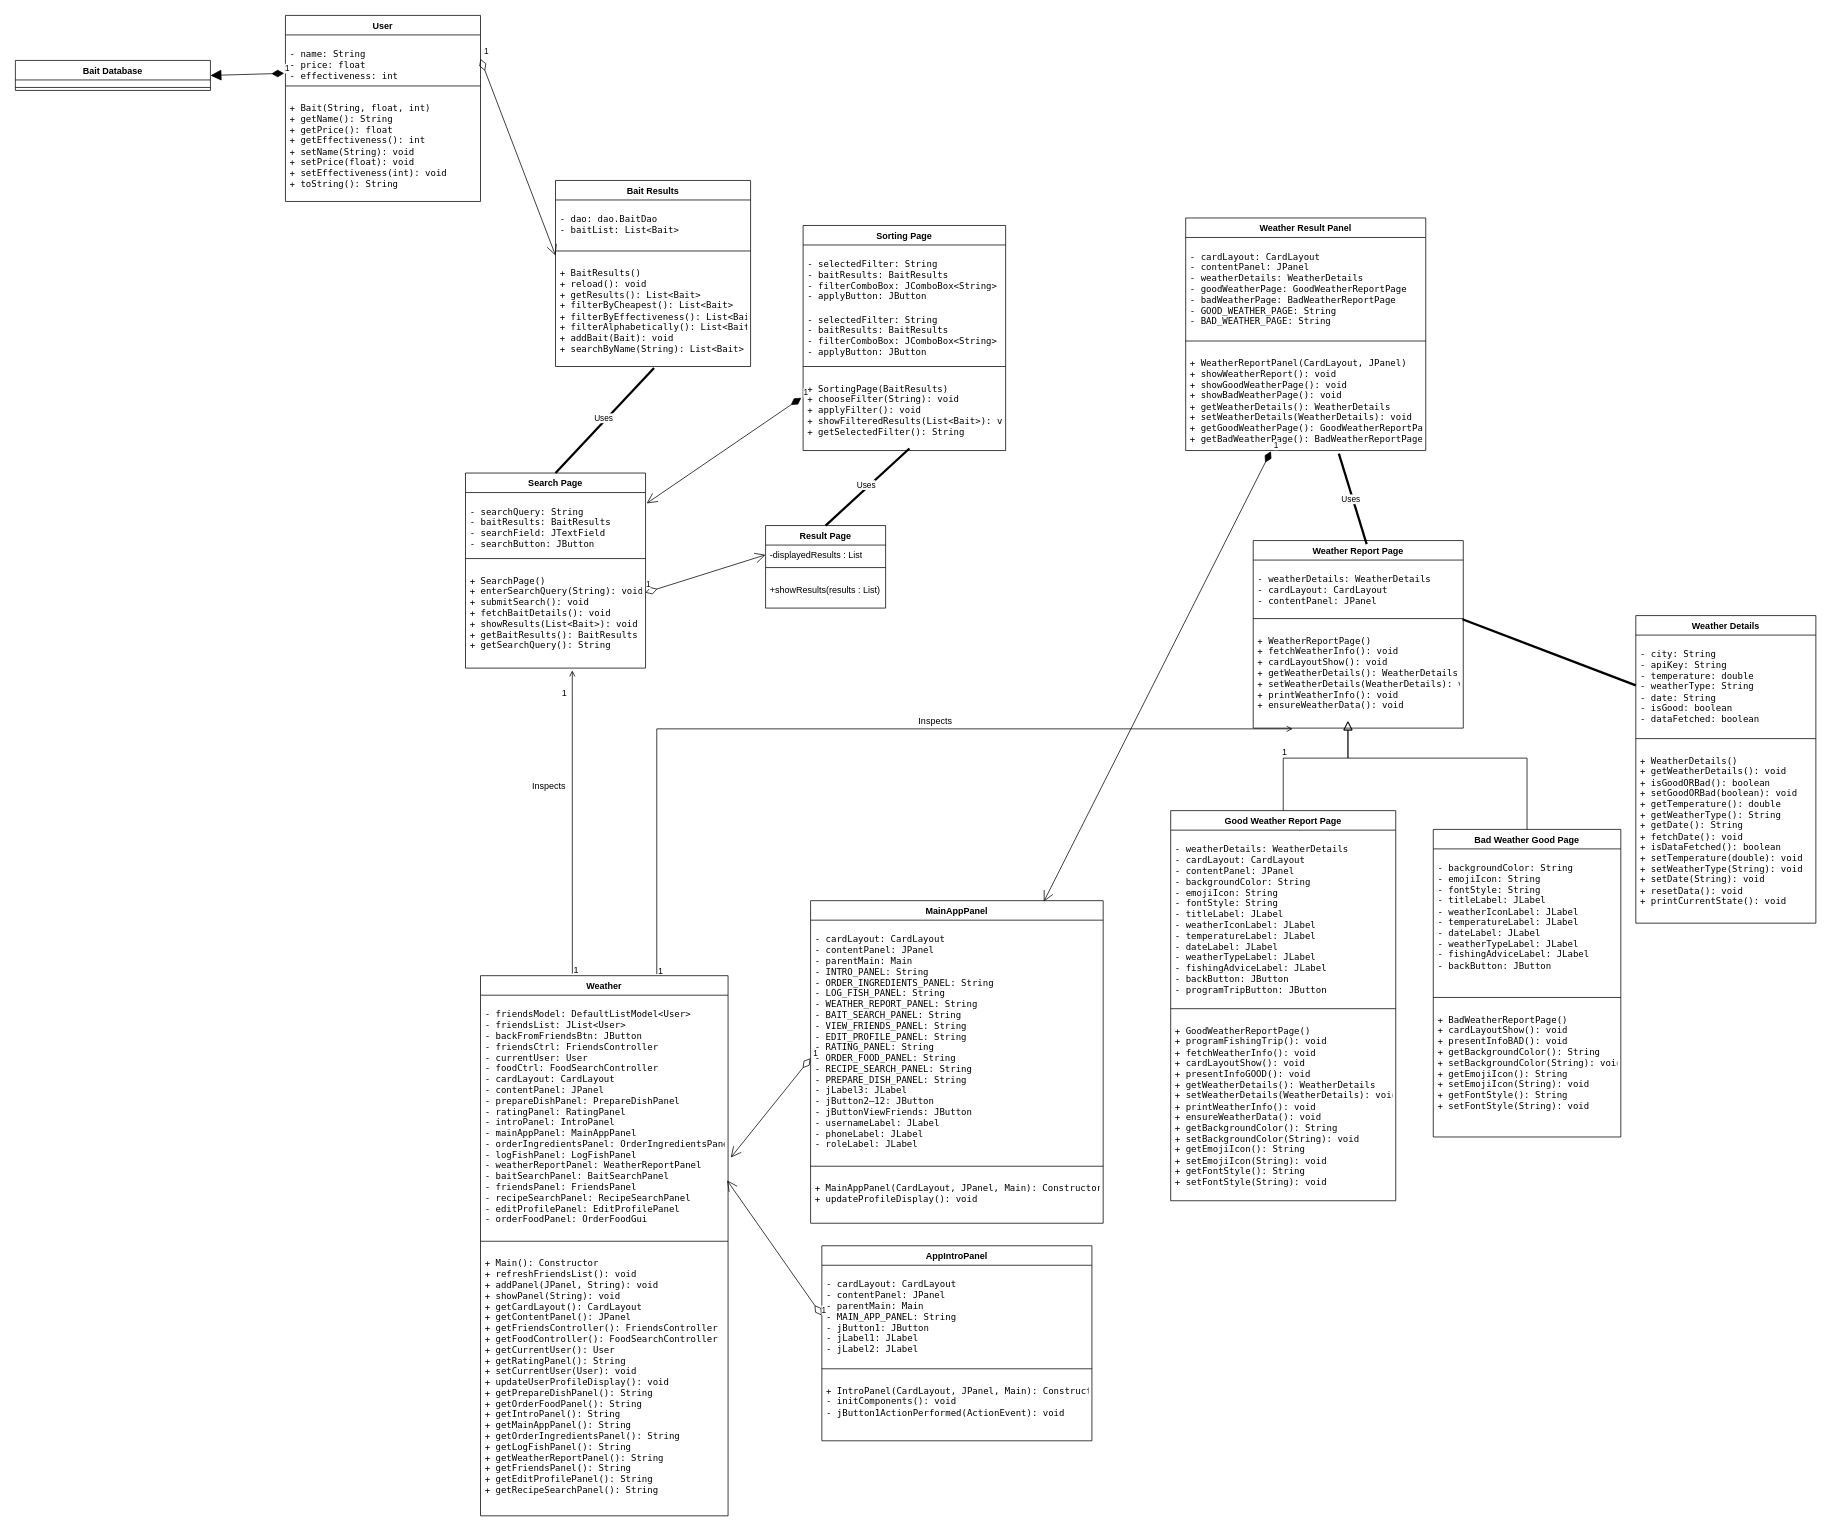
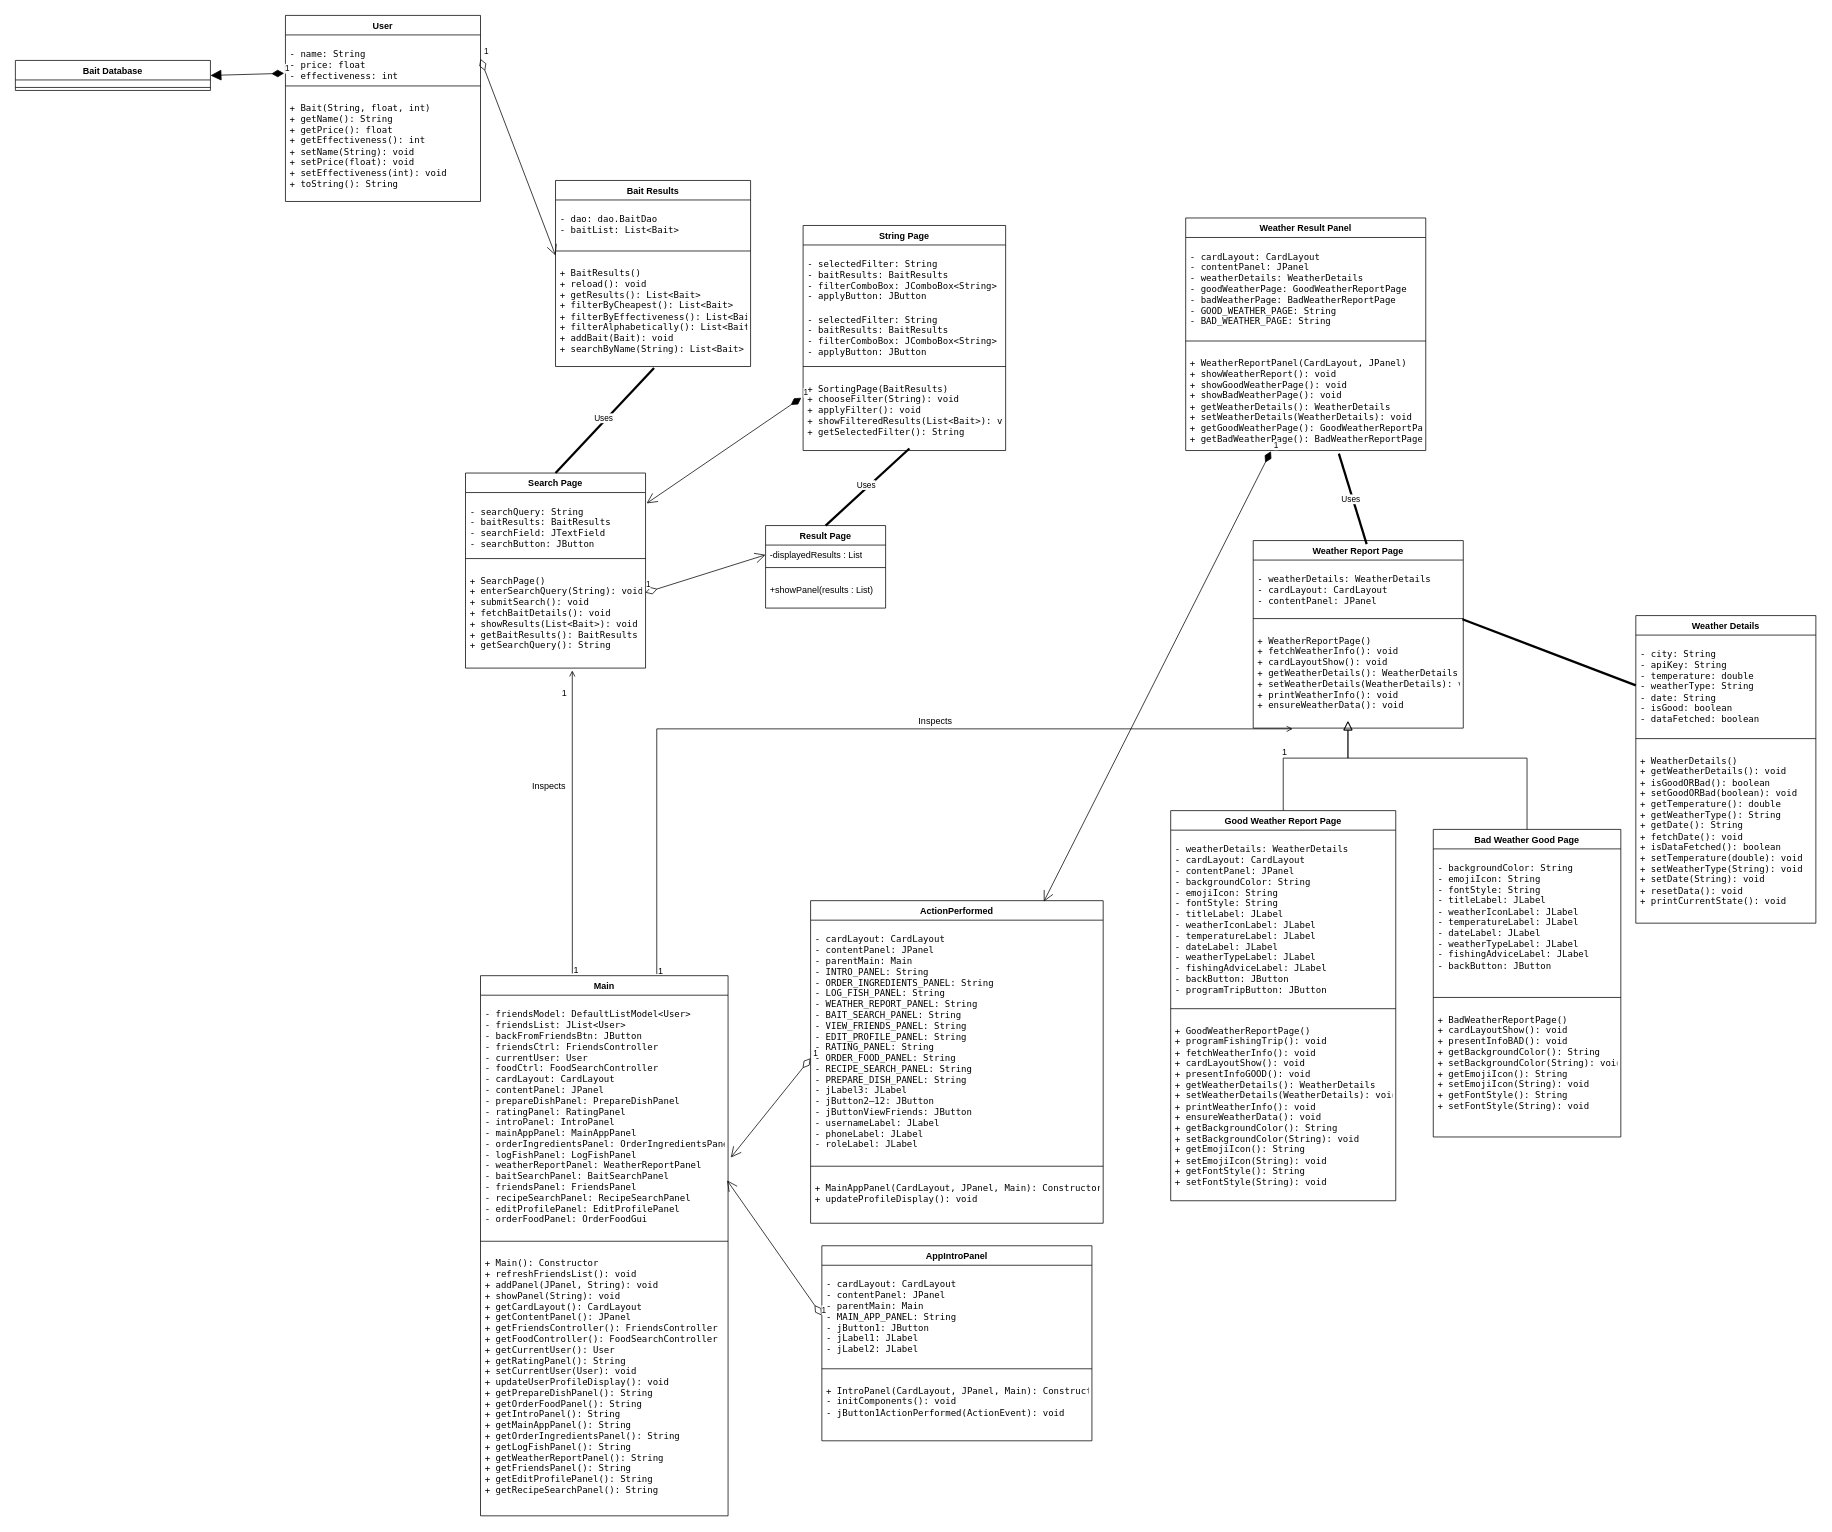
(904, 236) -> (904, 236)
(826, 586) -> (826, 586)
(957, 911) -> (957, 911)
(604, 986) -> (604, 986)
